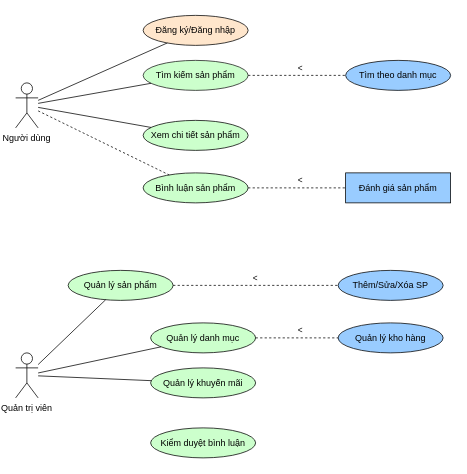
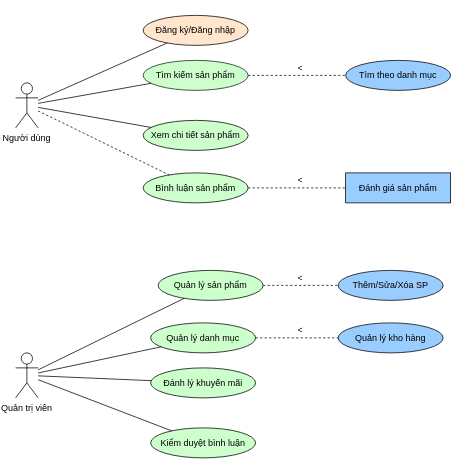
(120, 285) -> (210, 285)
(203, 383) -> (203, 383)
none -> (104, 405)
